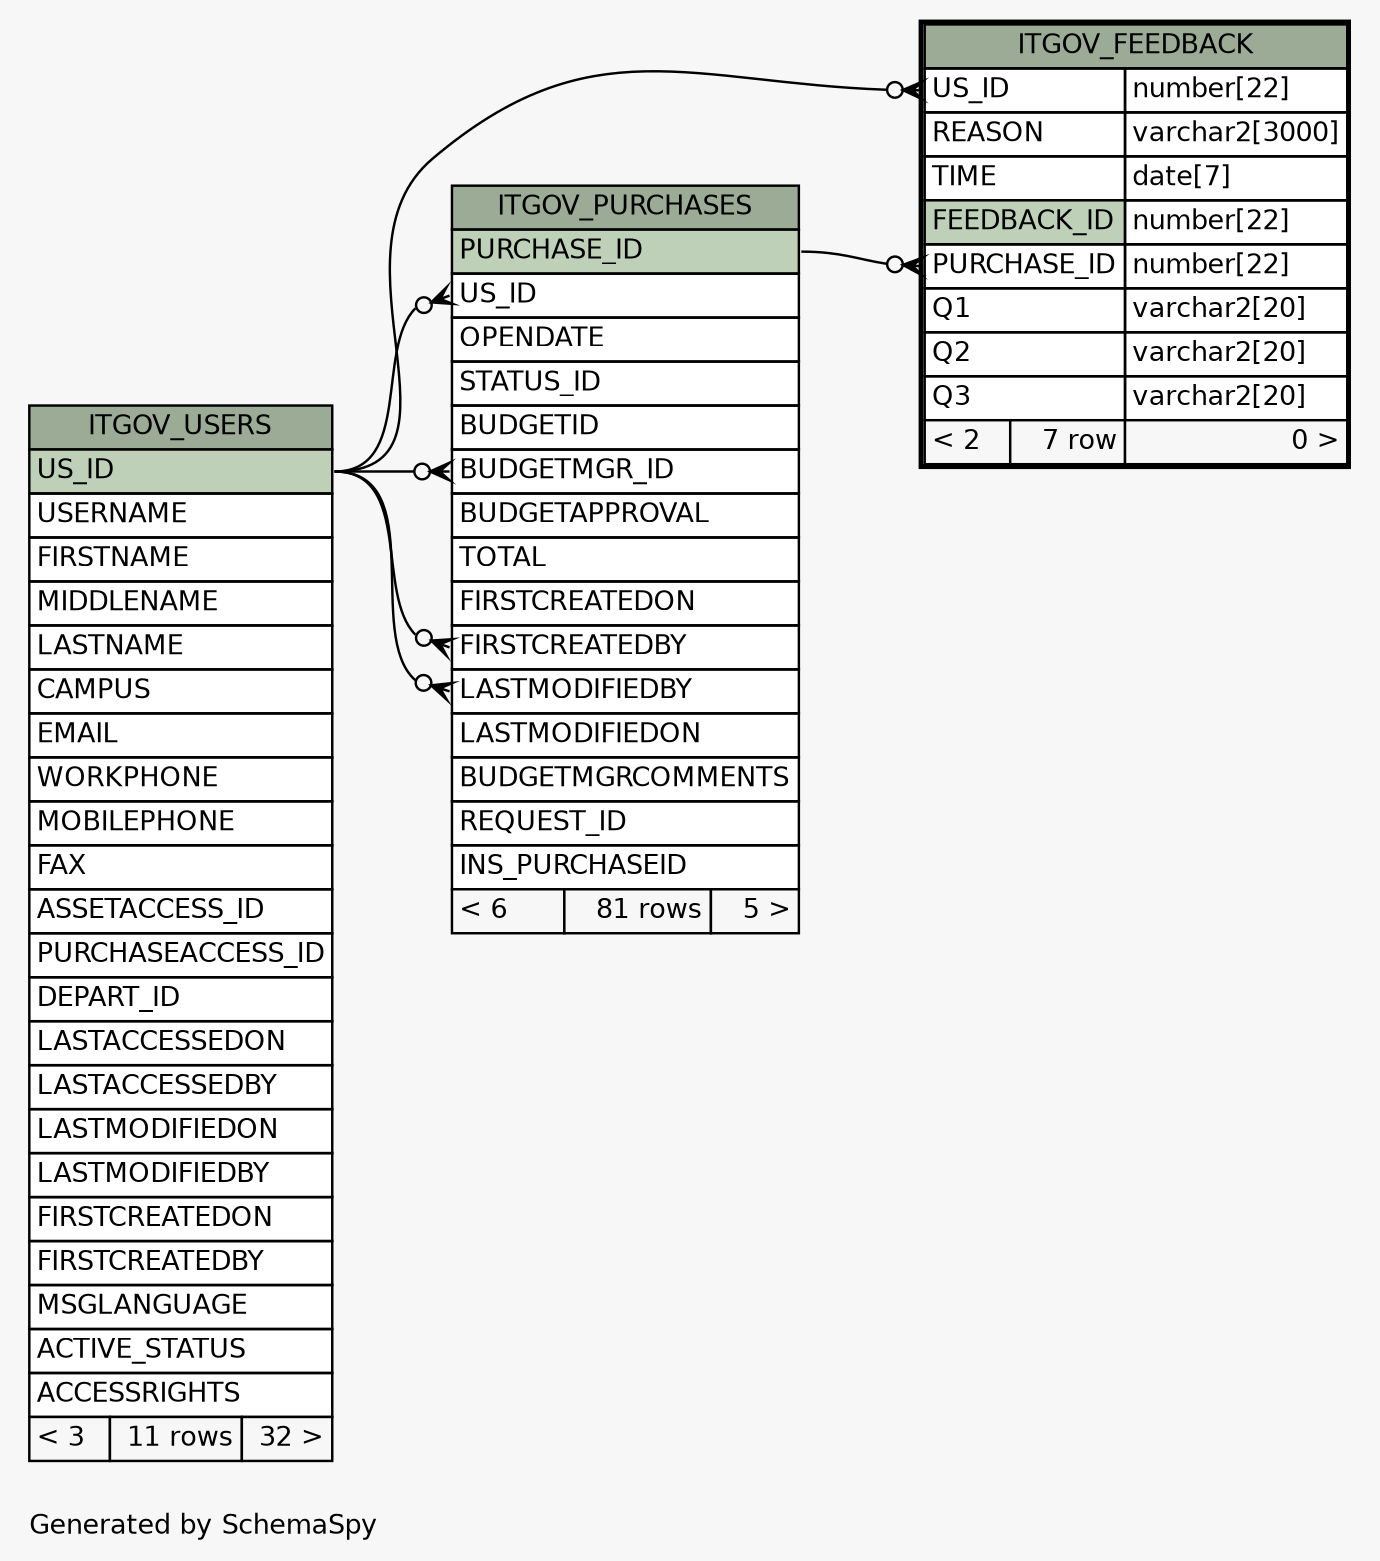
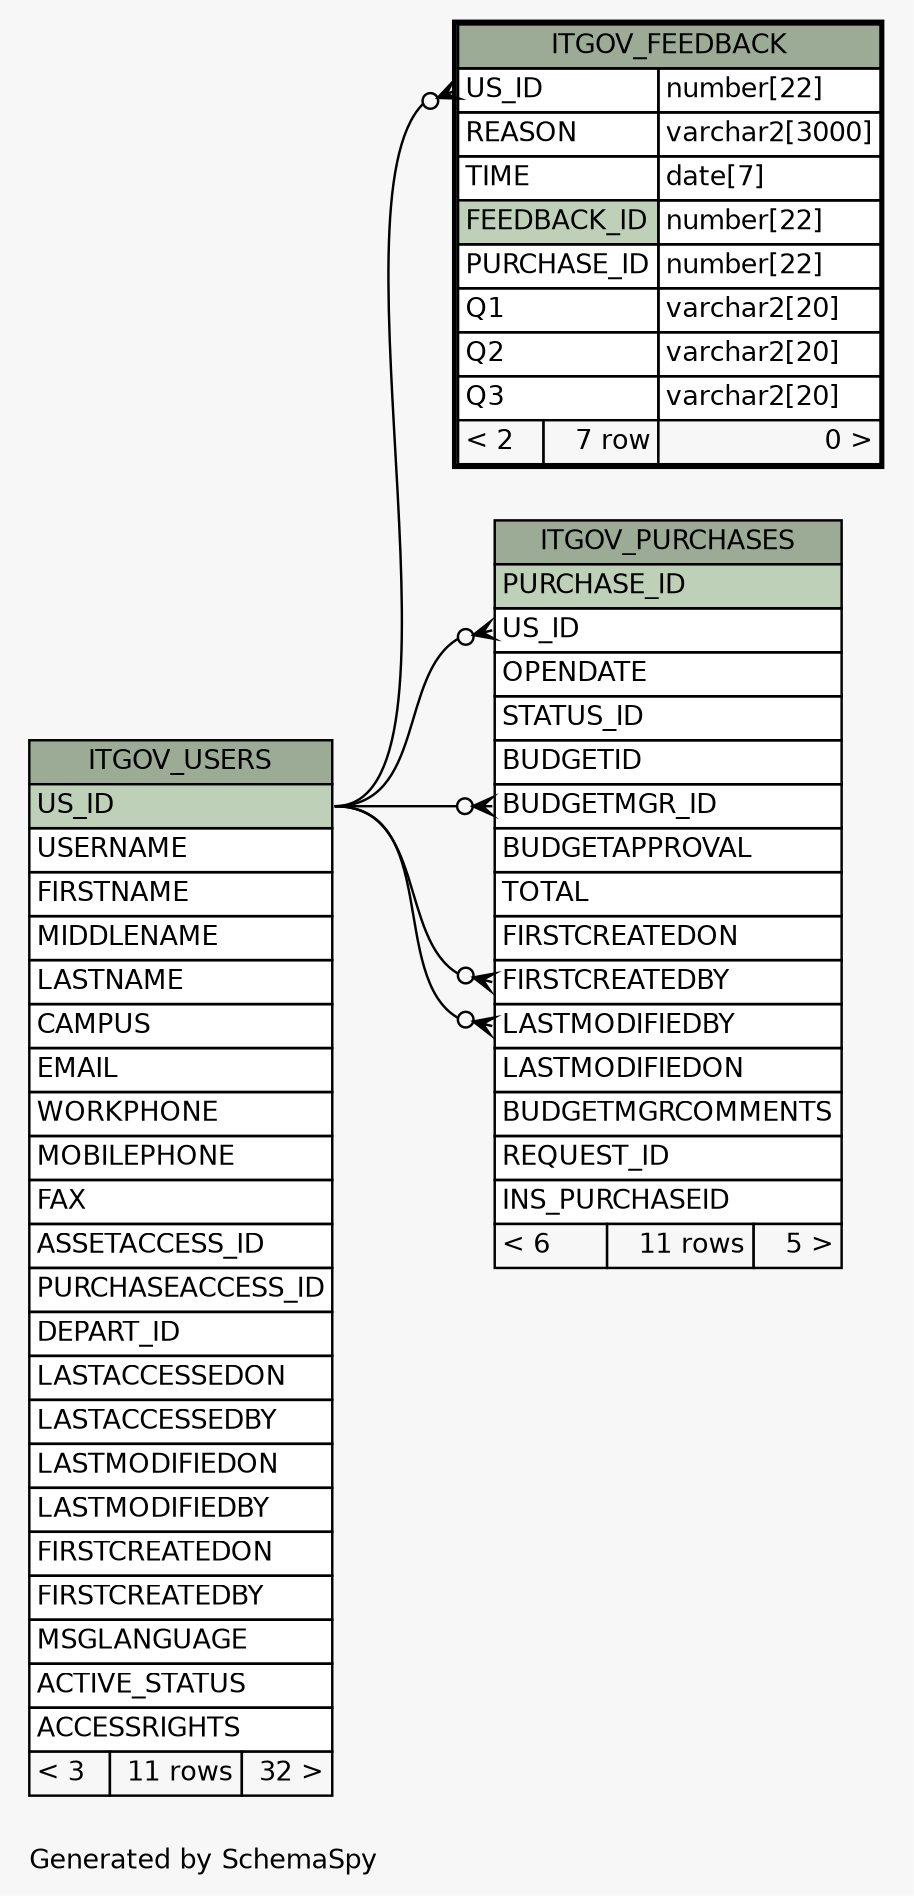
(844, 255) -> none
(650, 910) -> (693, 1245)
